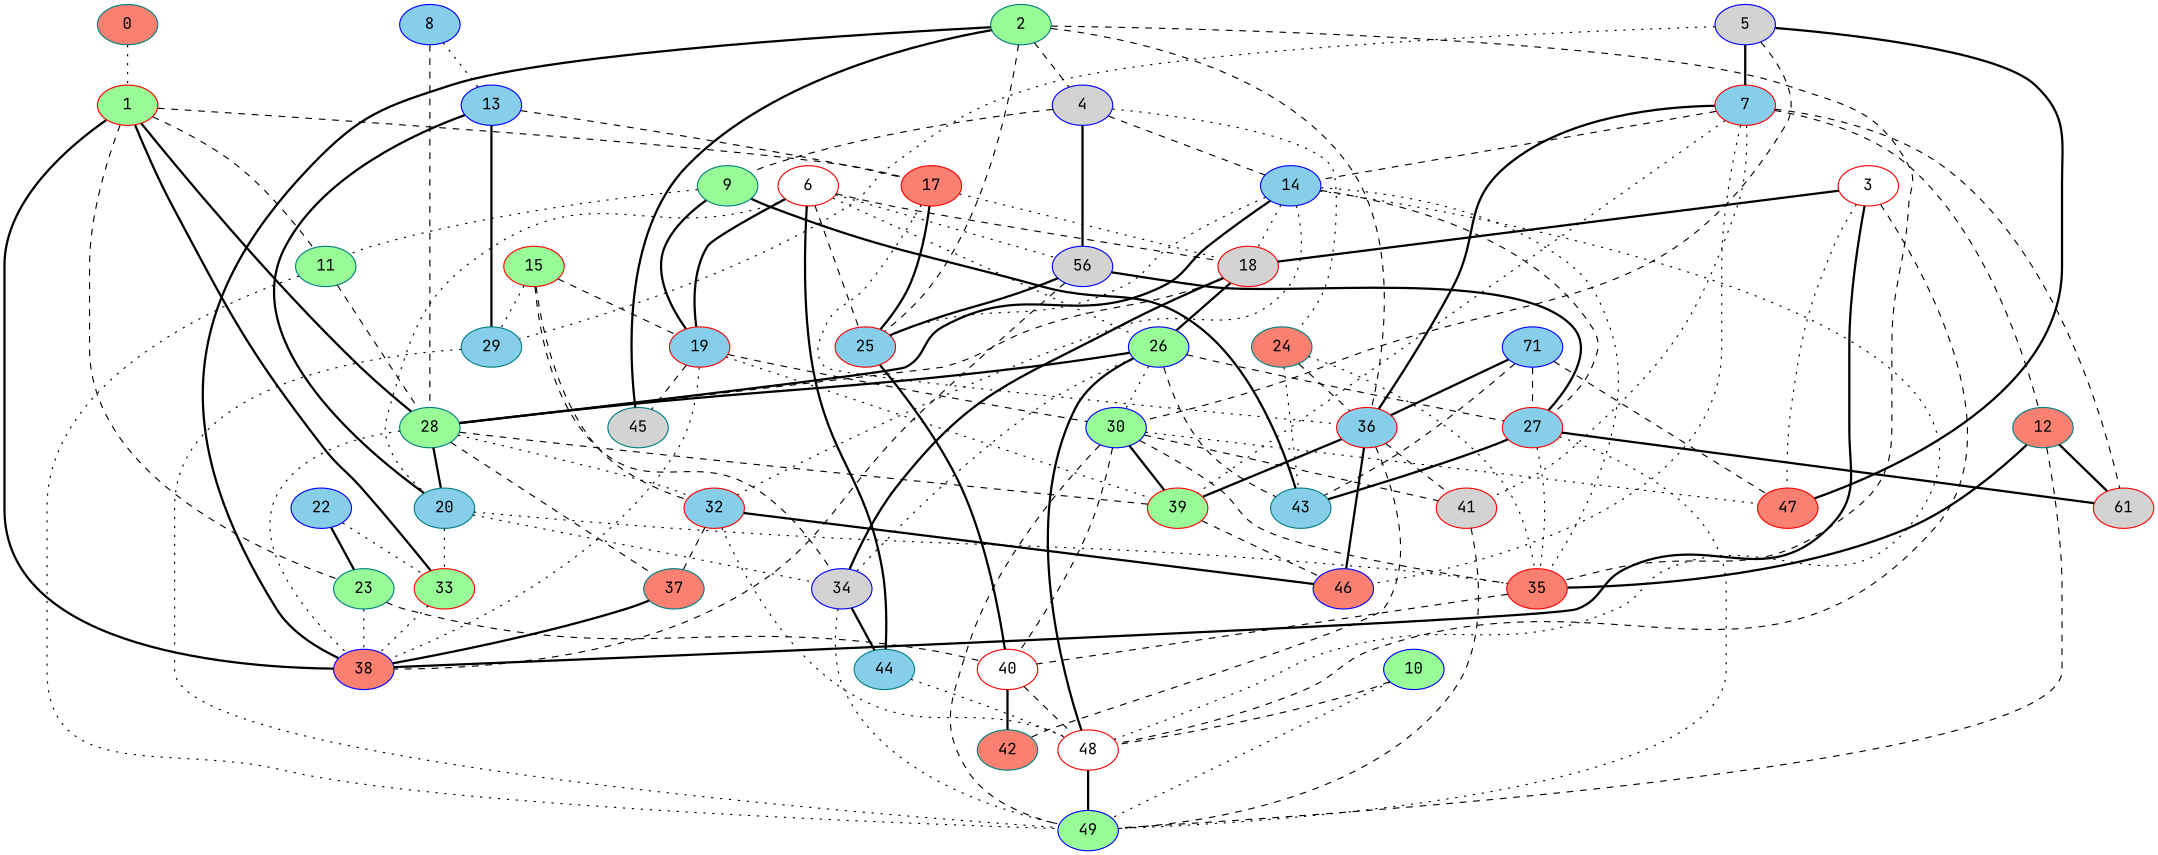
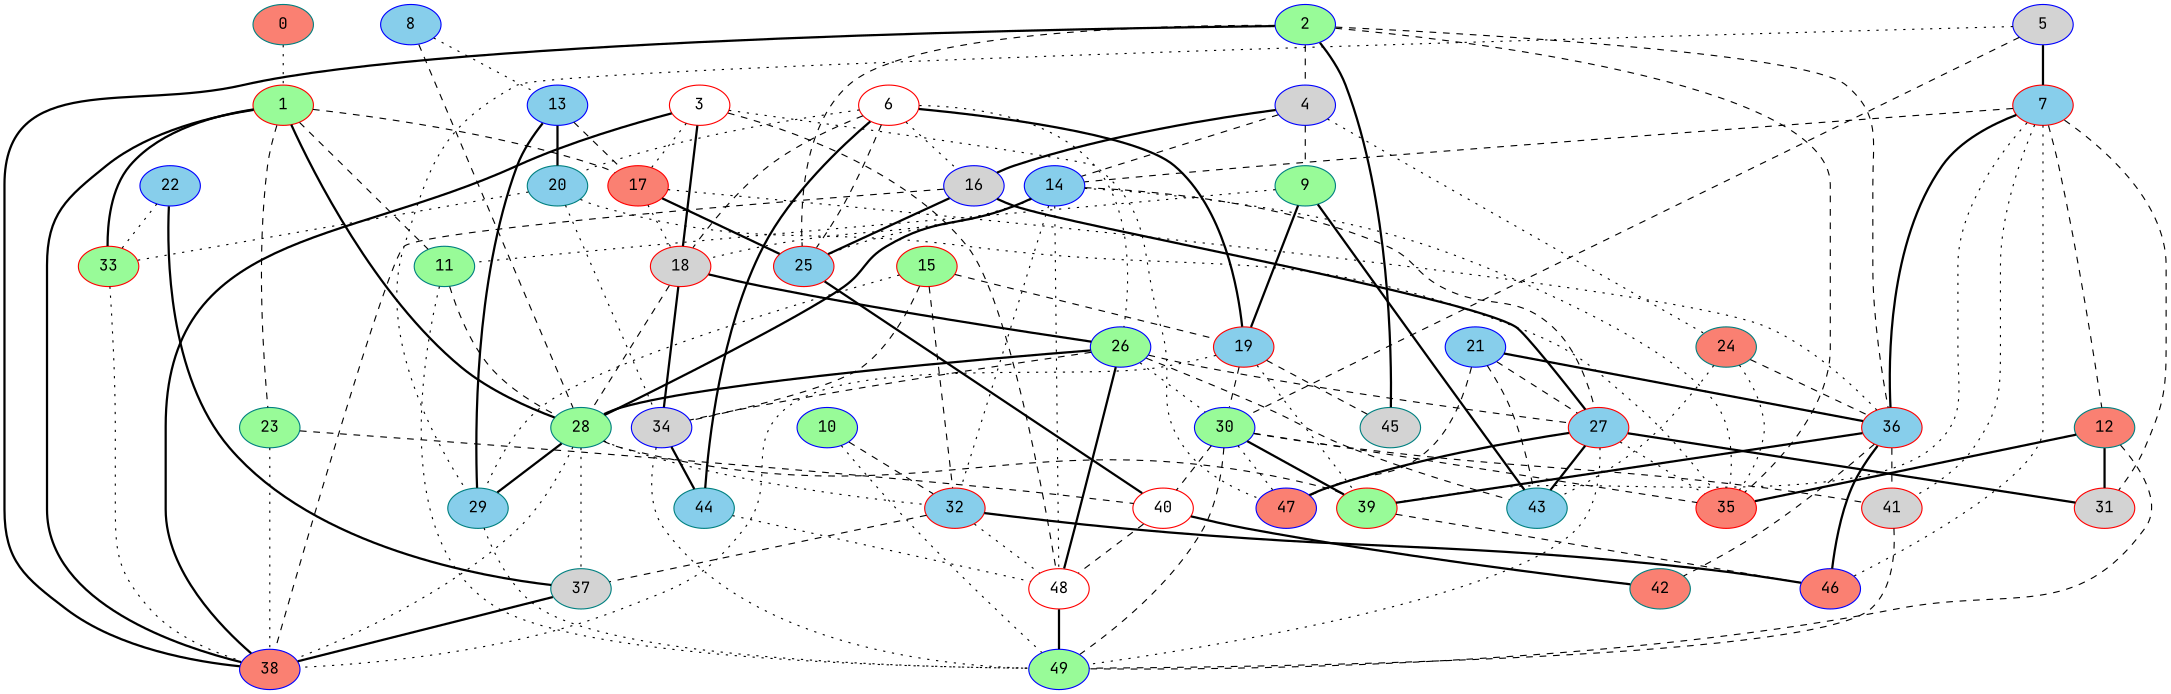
(1021, 25) -> (1305, 25)
none -> (676, 137)
(2062, 217) -> (1464, 452)
(1083, 266) -> (974, 186)
(1533, 347) -> (1475, 347)
(977, 455) -> (890, 383)
(437, 468) -> (529, 468)
(552, 508) -> (581, 508)
(1788, 508) -> (1286, 508)
(2124, 508) -> (2105, 508)
(343, 549) -> (256, 473)
(674, 589) -> (581, 589)
(1202, 640) -> none
(1255, 719) -> (889, 467)
